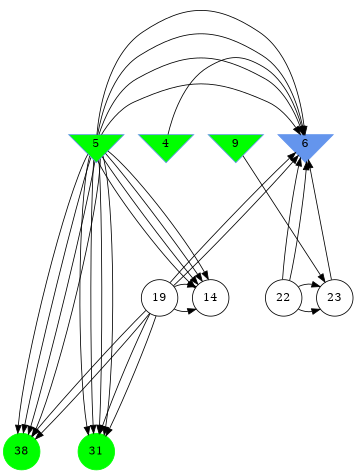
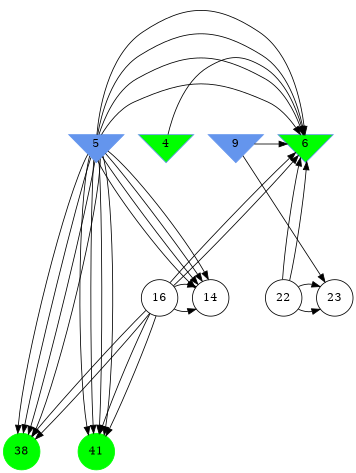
(96, 144) -> (96, 144)
(236, 144) -> (236, 144)
(306, 144) -> (306, 144)
(321, 224) -> (267, 144)
(160, 298) -> (160, 298)
(96, 452) -> (96, 452)
